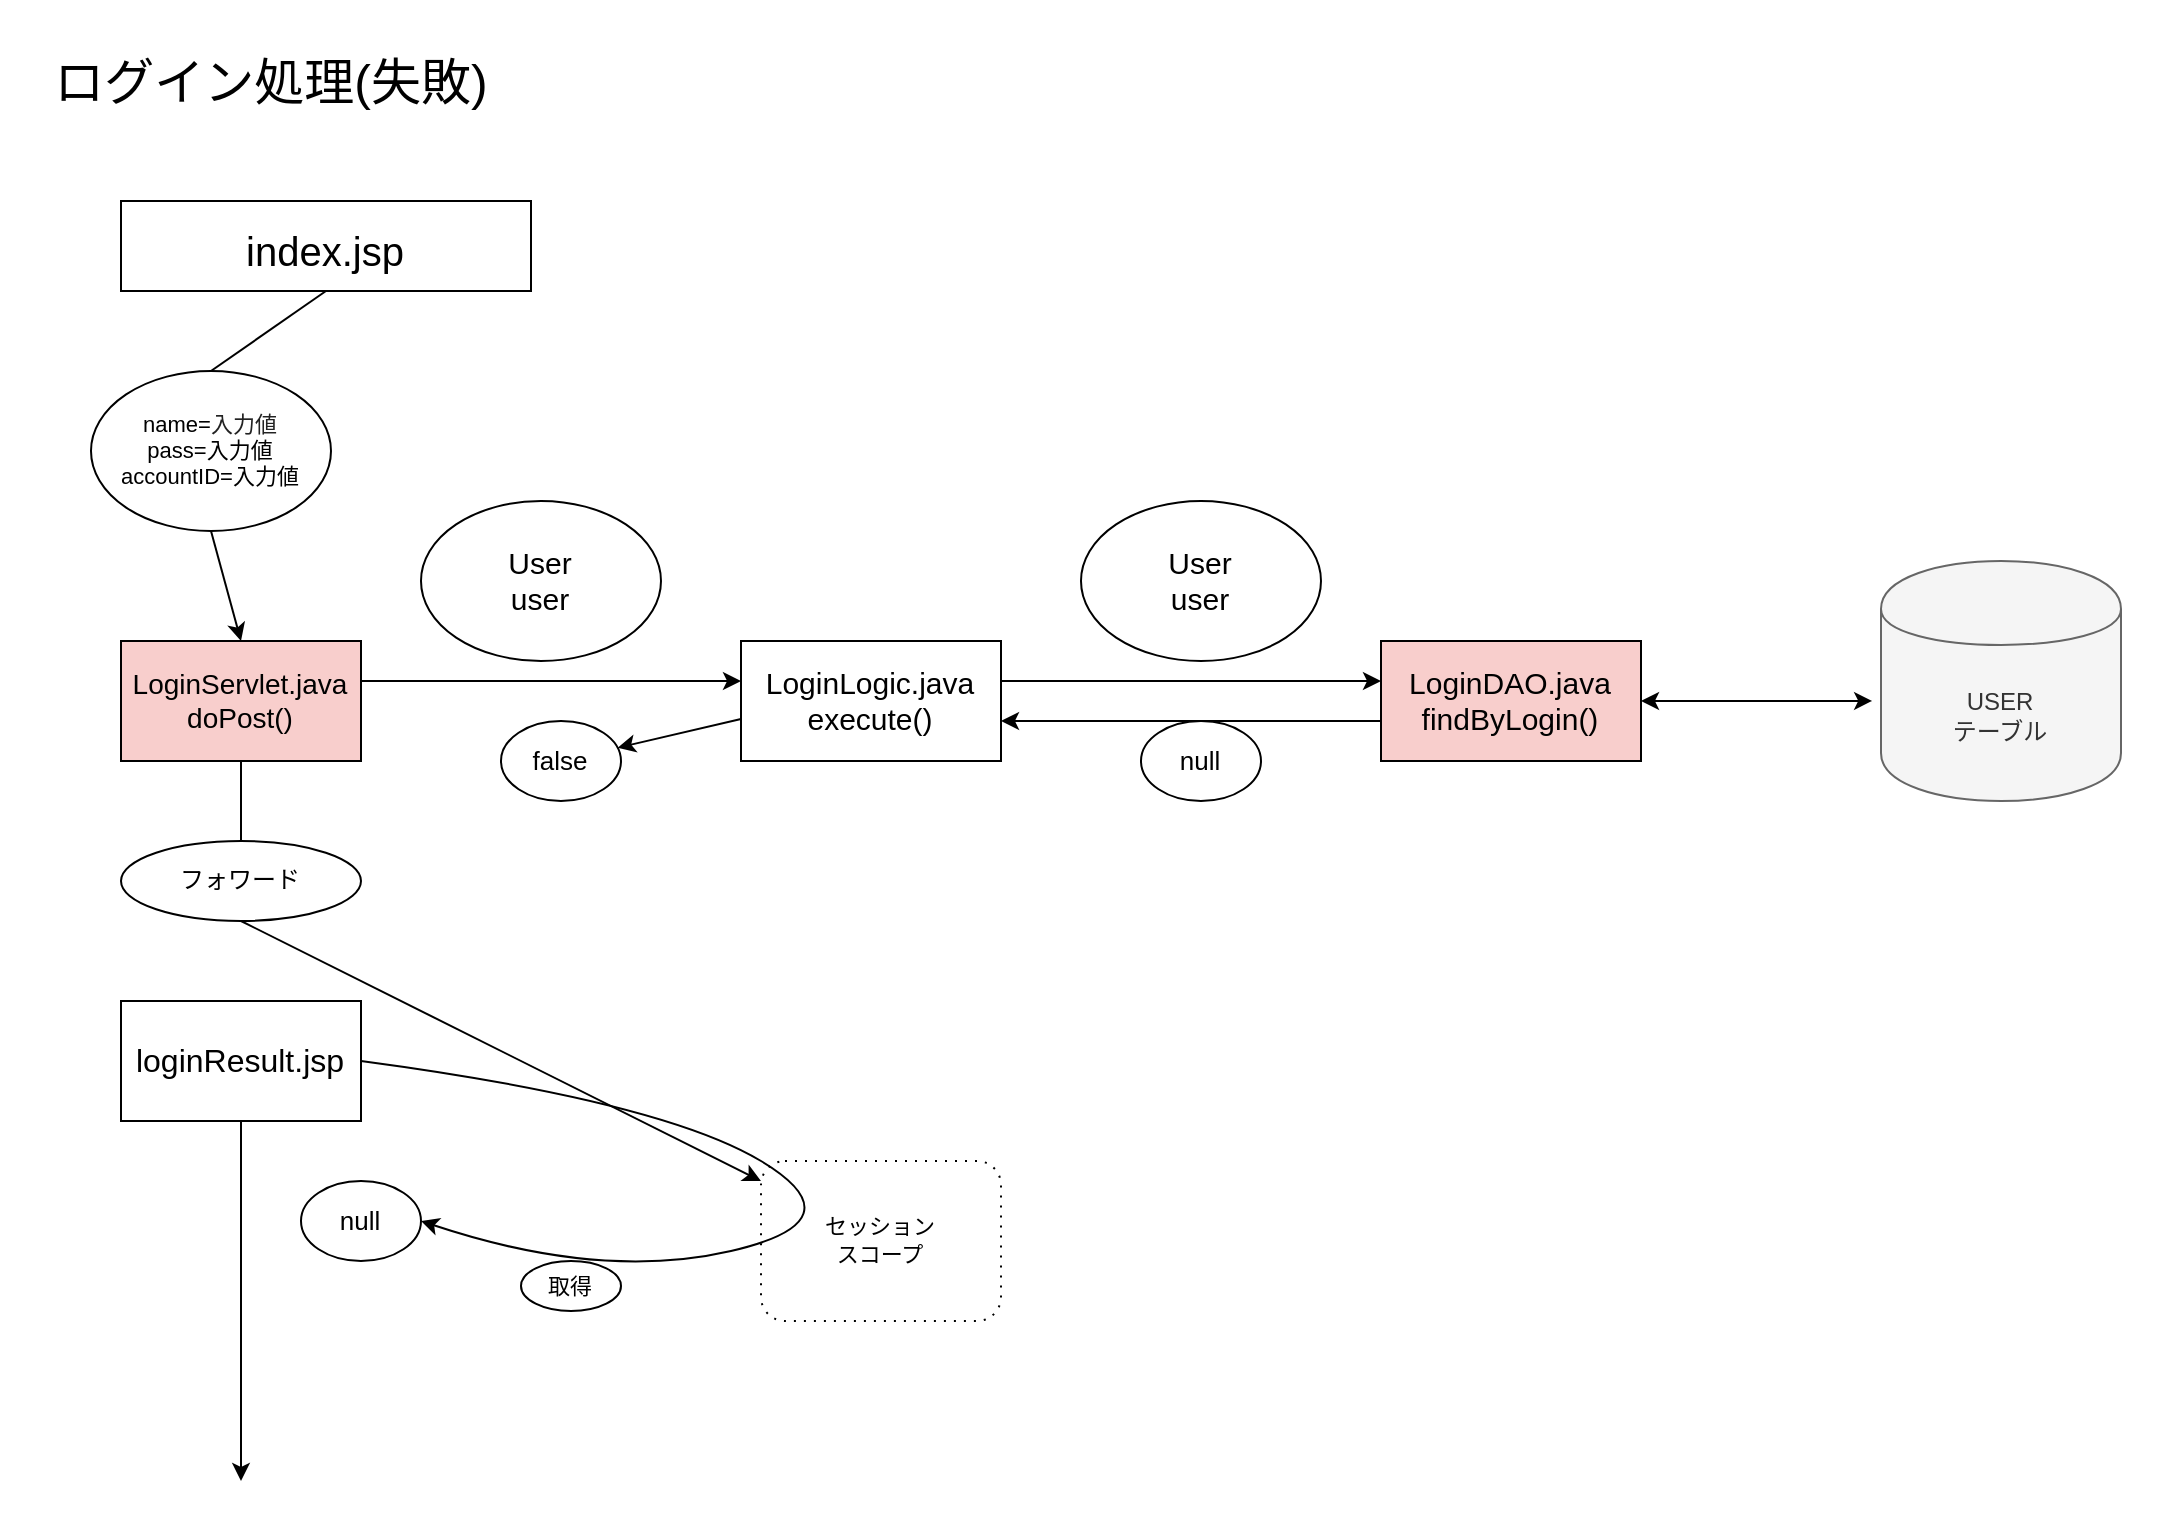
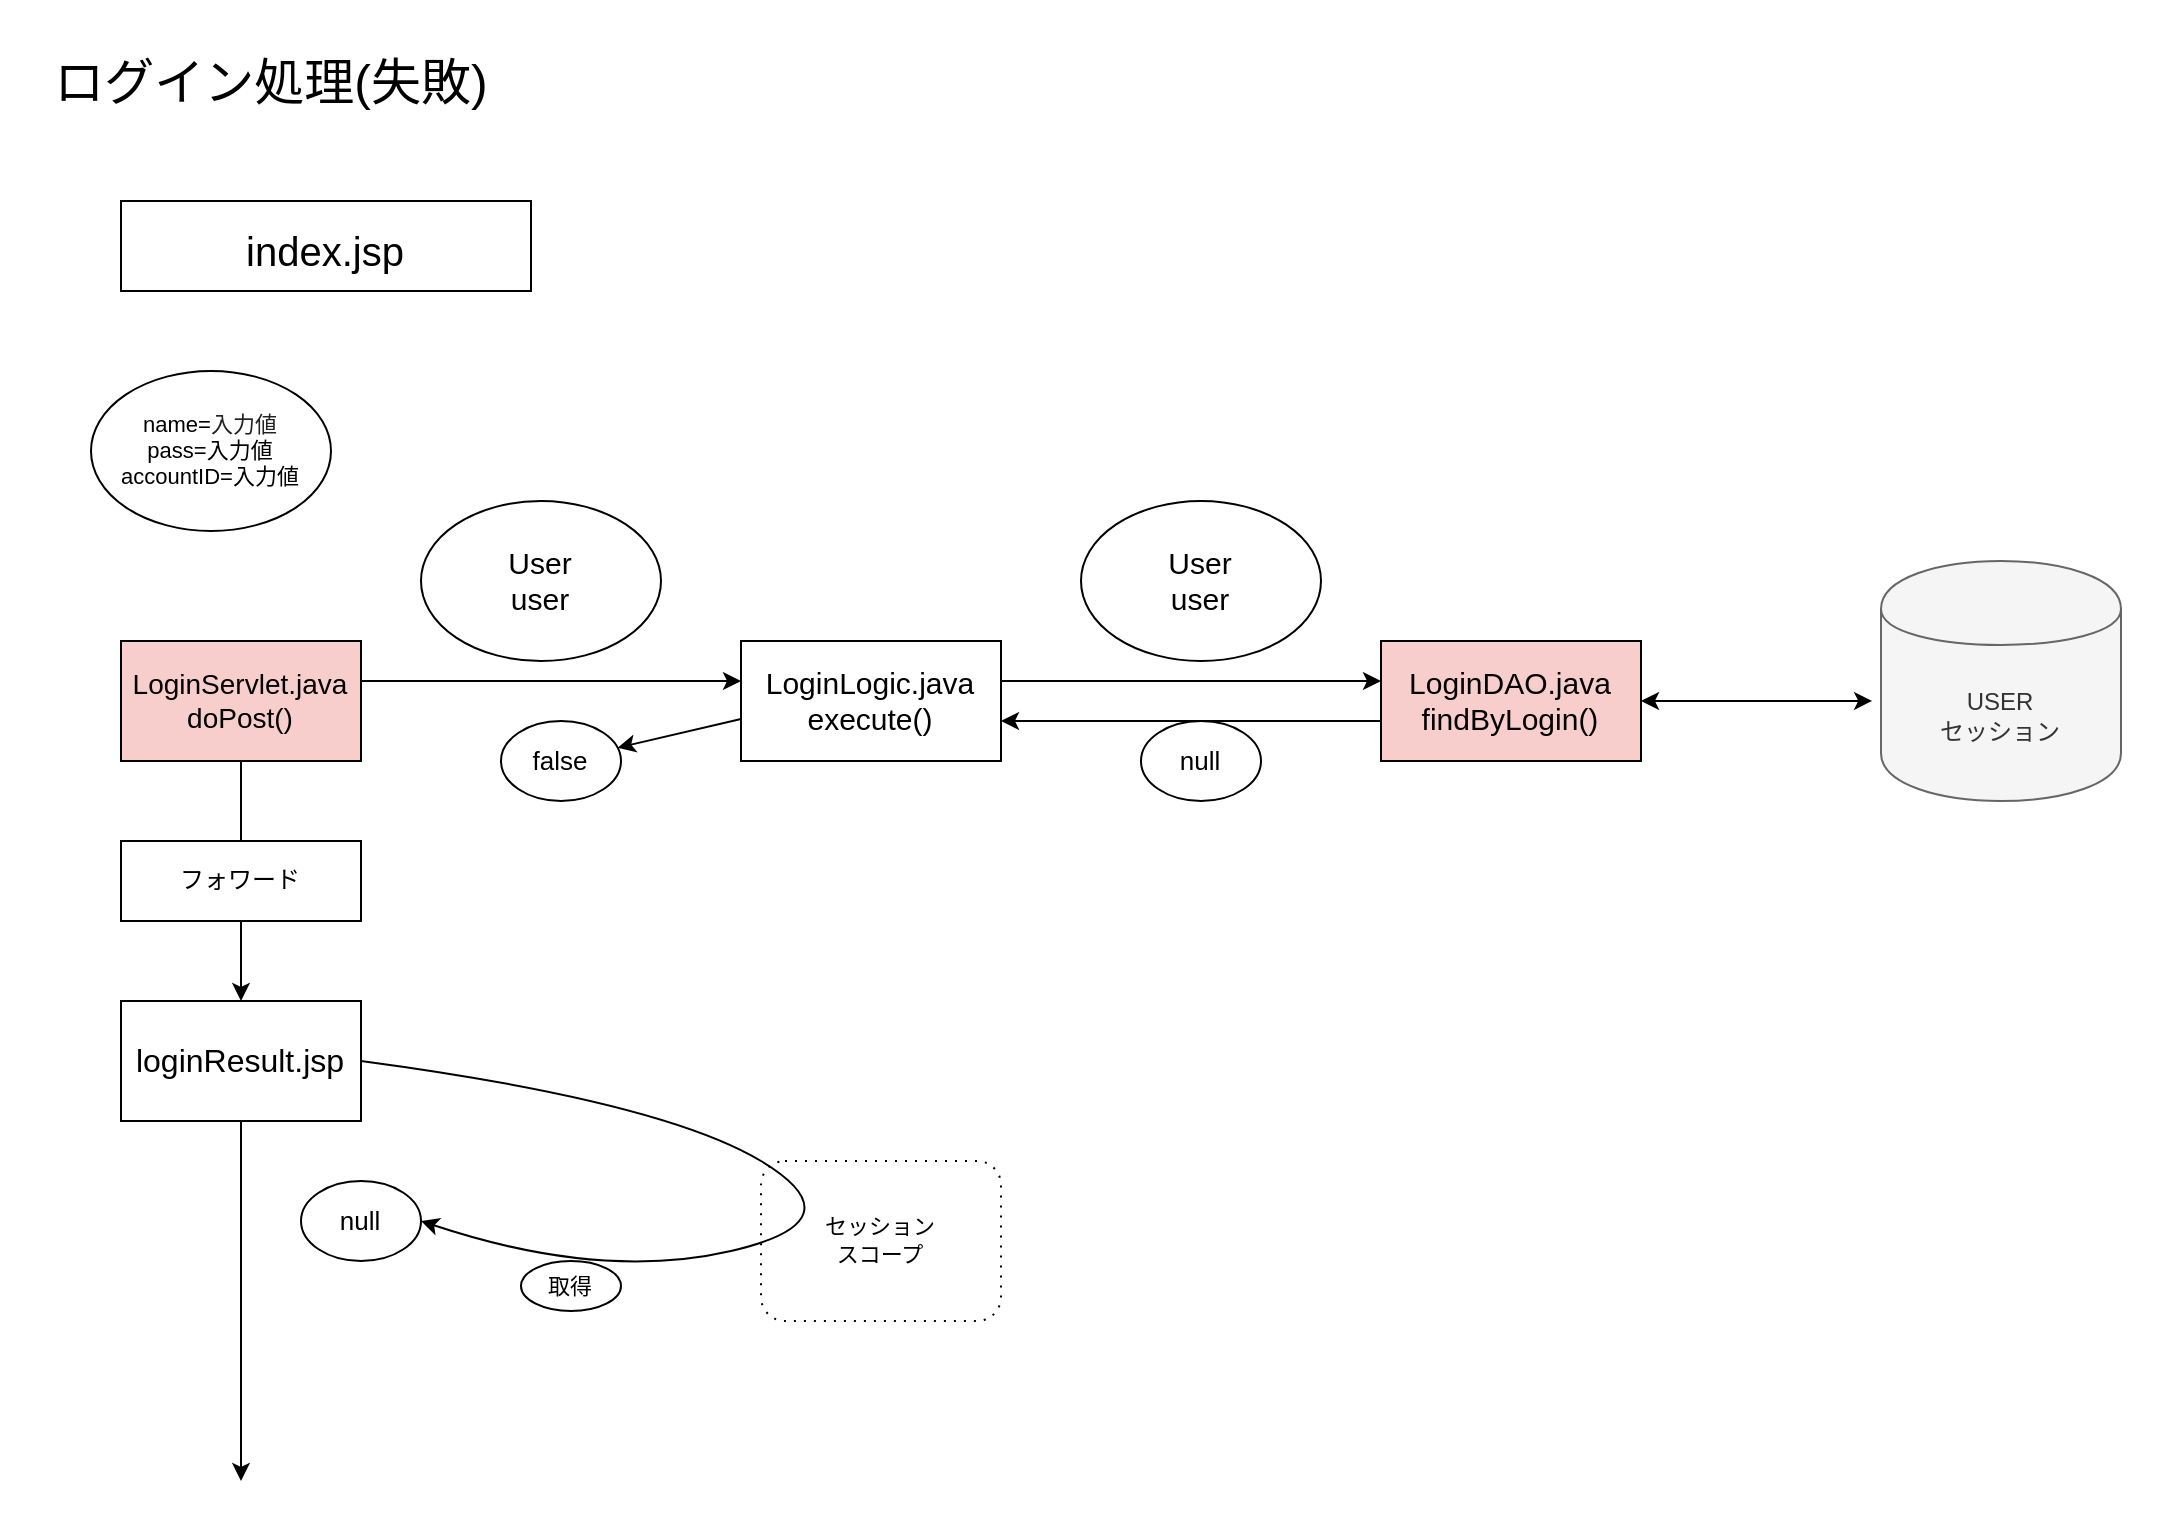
(269, 331) -> none
(224, 579) -> none
(2001, 717) -> (2001, 717)
(241, 881) -> (241, 881)
(421, 1011) -> (241, 954)
